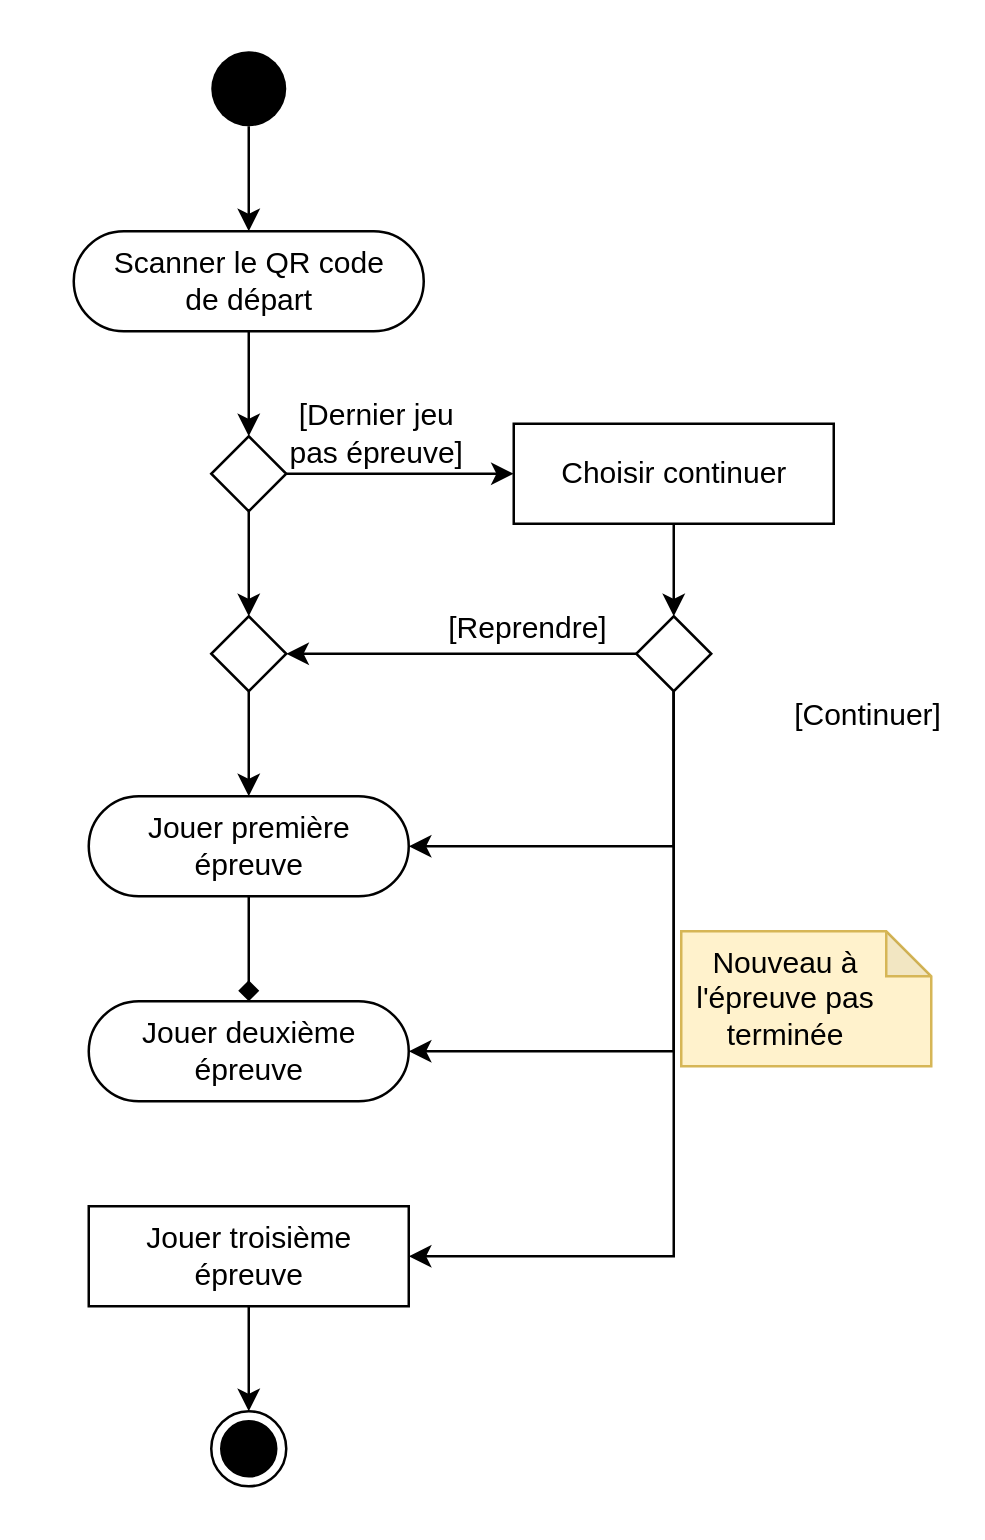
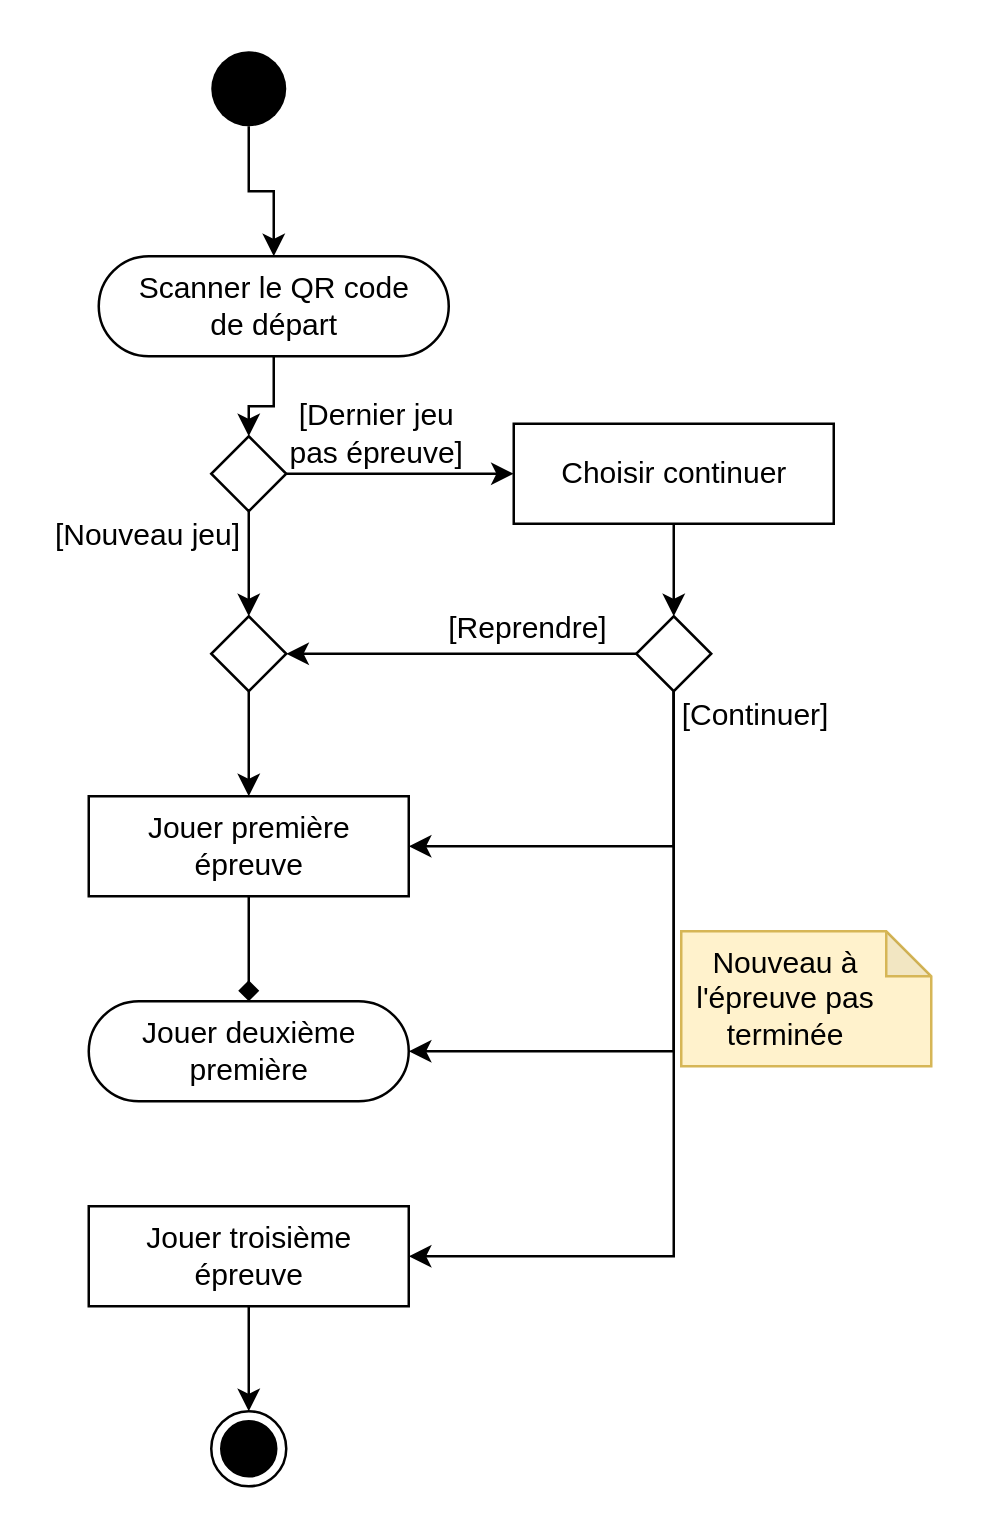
(249, 281) -> (274, 306)
none -> (149, 535)
(869, 716) -> (756, 716)
(249, 846) -> (249, 846)
(250, 1051) -> (250, 1051)
